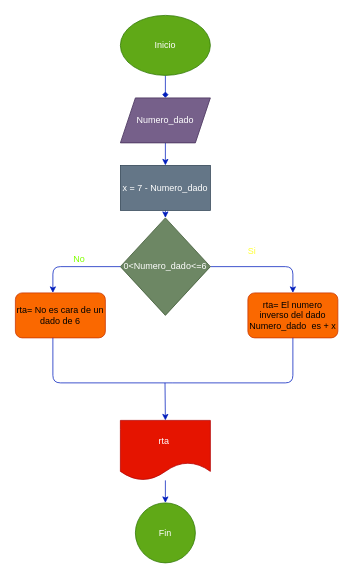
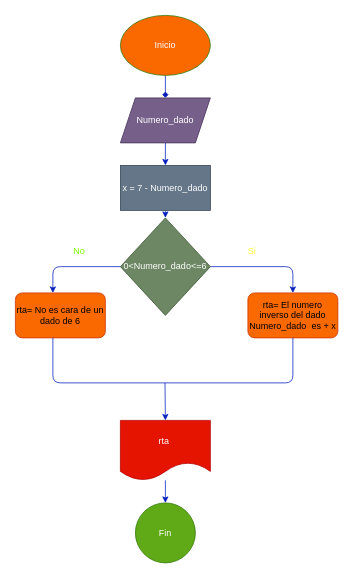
(165, 45) -> (165, 45)
(79, 259) -> (79, 252)
